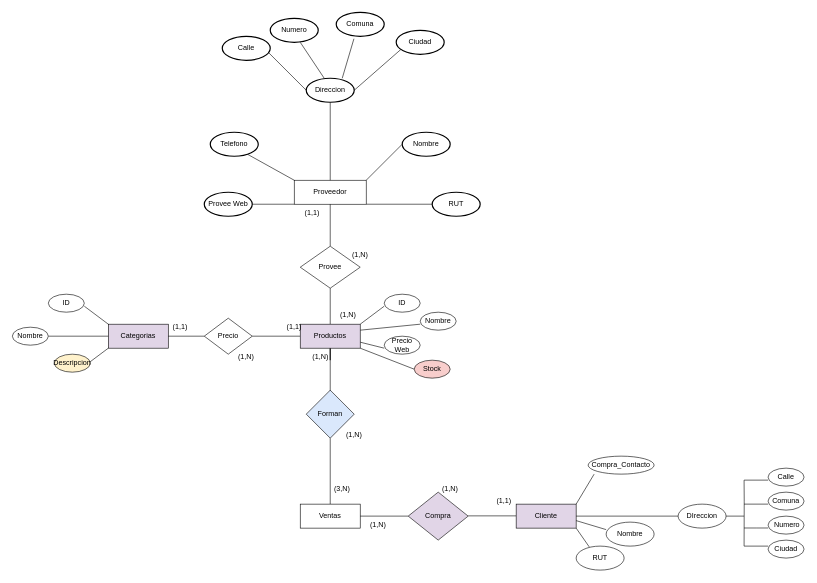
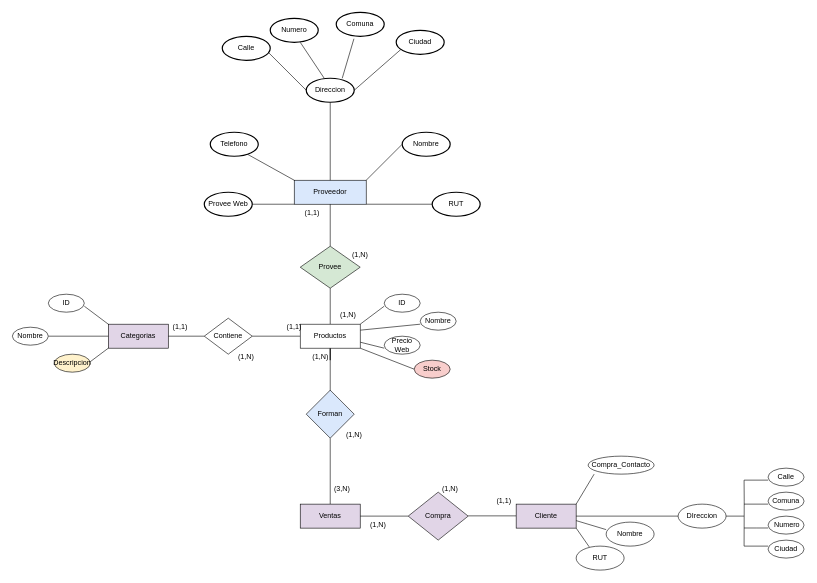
(330, 192) -> (330, 192)
(330, 267) -> (330, 267)
(228, 336) -> (228, 336)
(330, 336) -> (330, 336)
(330, 516) -> (330, 516)
